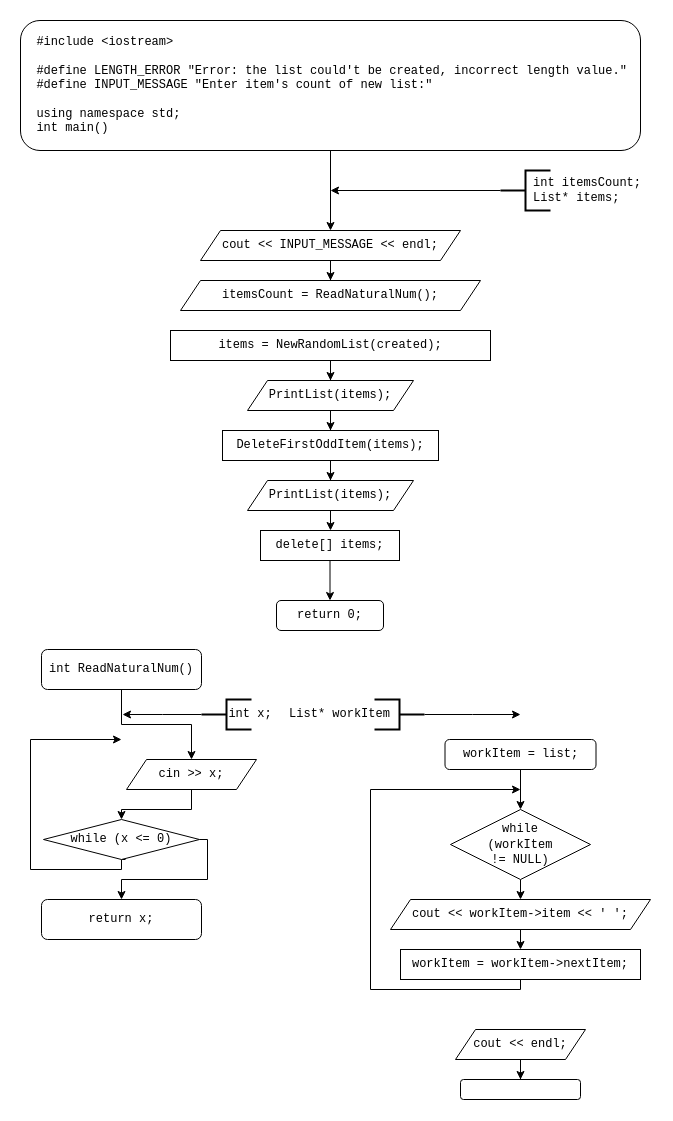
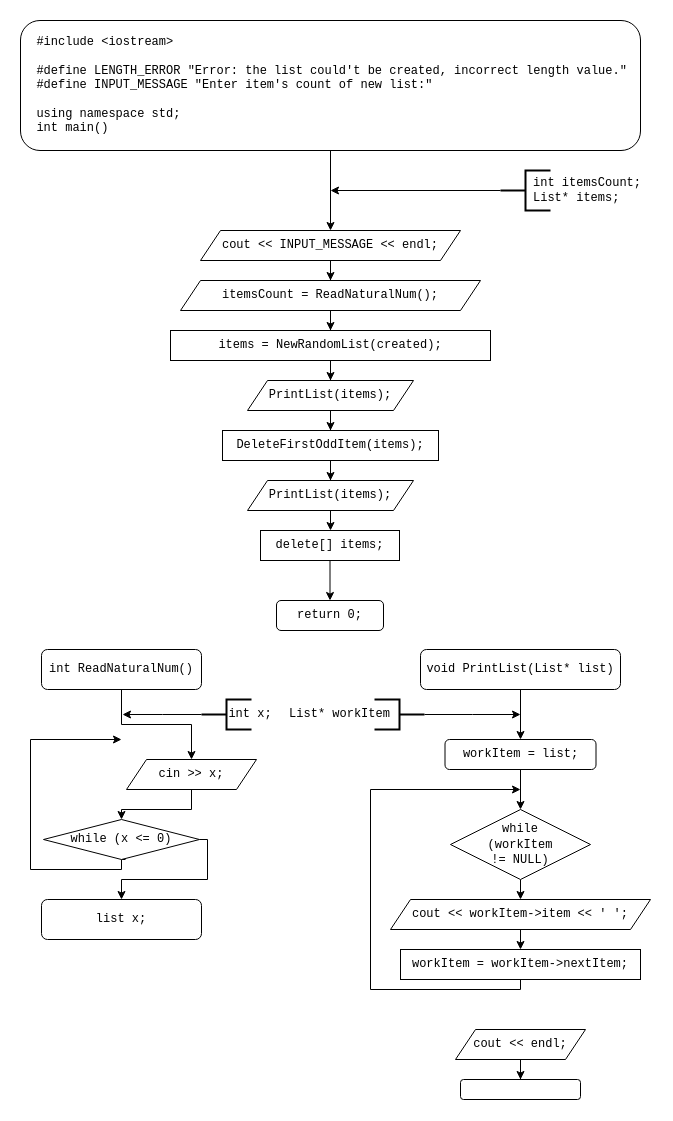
none -> (331, 325)
none -> (521, 670)
none -> (521, 711)
(122, 920) -> (122, 920)
